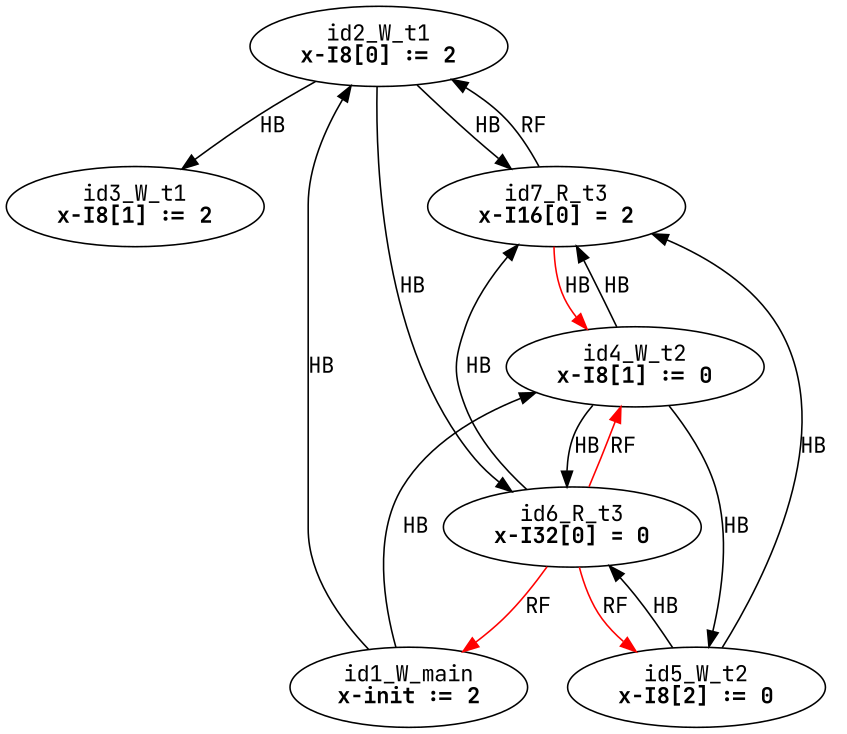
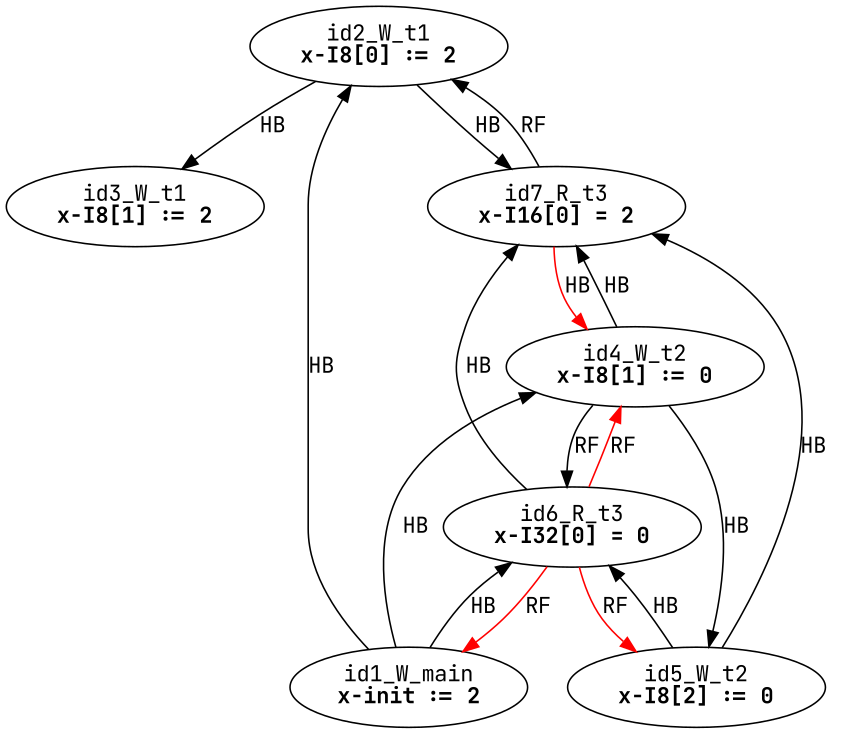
(399, 298) -> (460, 606)
(587, 447) -> (587, 447)
